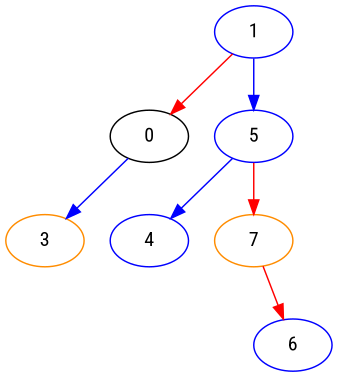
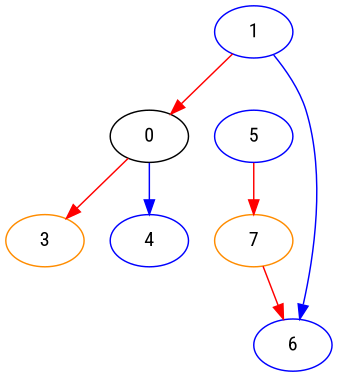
(254, 77) -> (316, 175)
(103, 183) -> (103, 183)
(207, 183) -> (149, 181)
